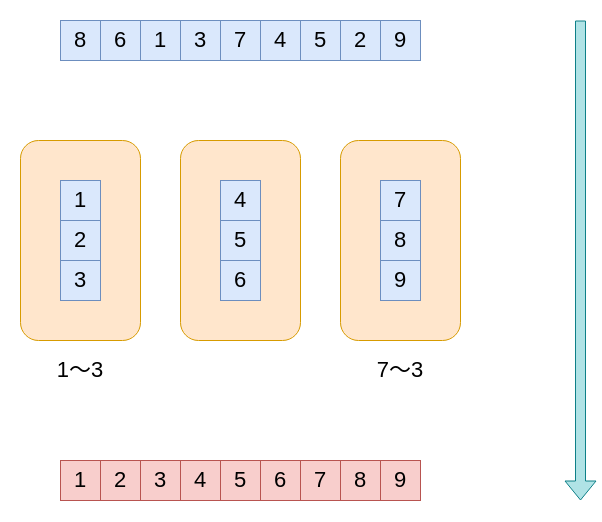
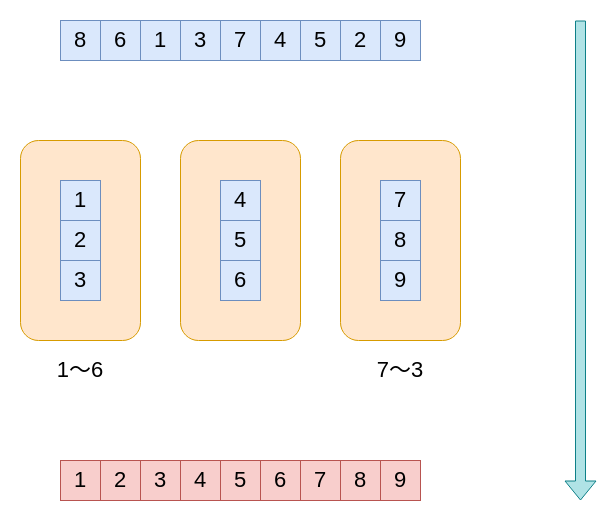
(81, 371) -> (81, 371)
